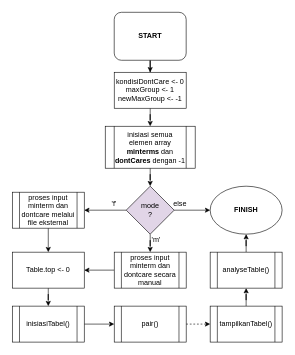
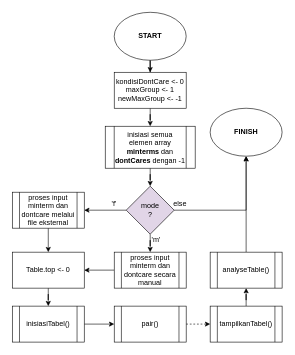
(150, 36) -> (150, 36)
(246, 210) -> (246, 132)
